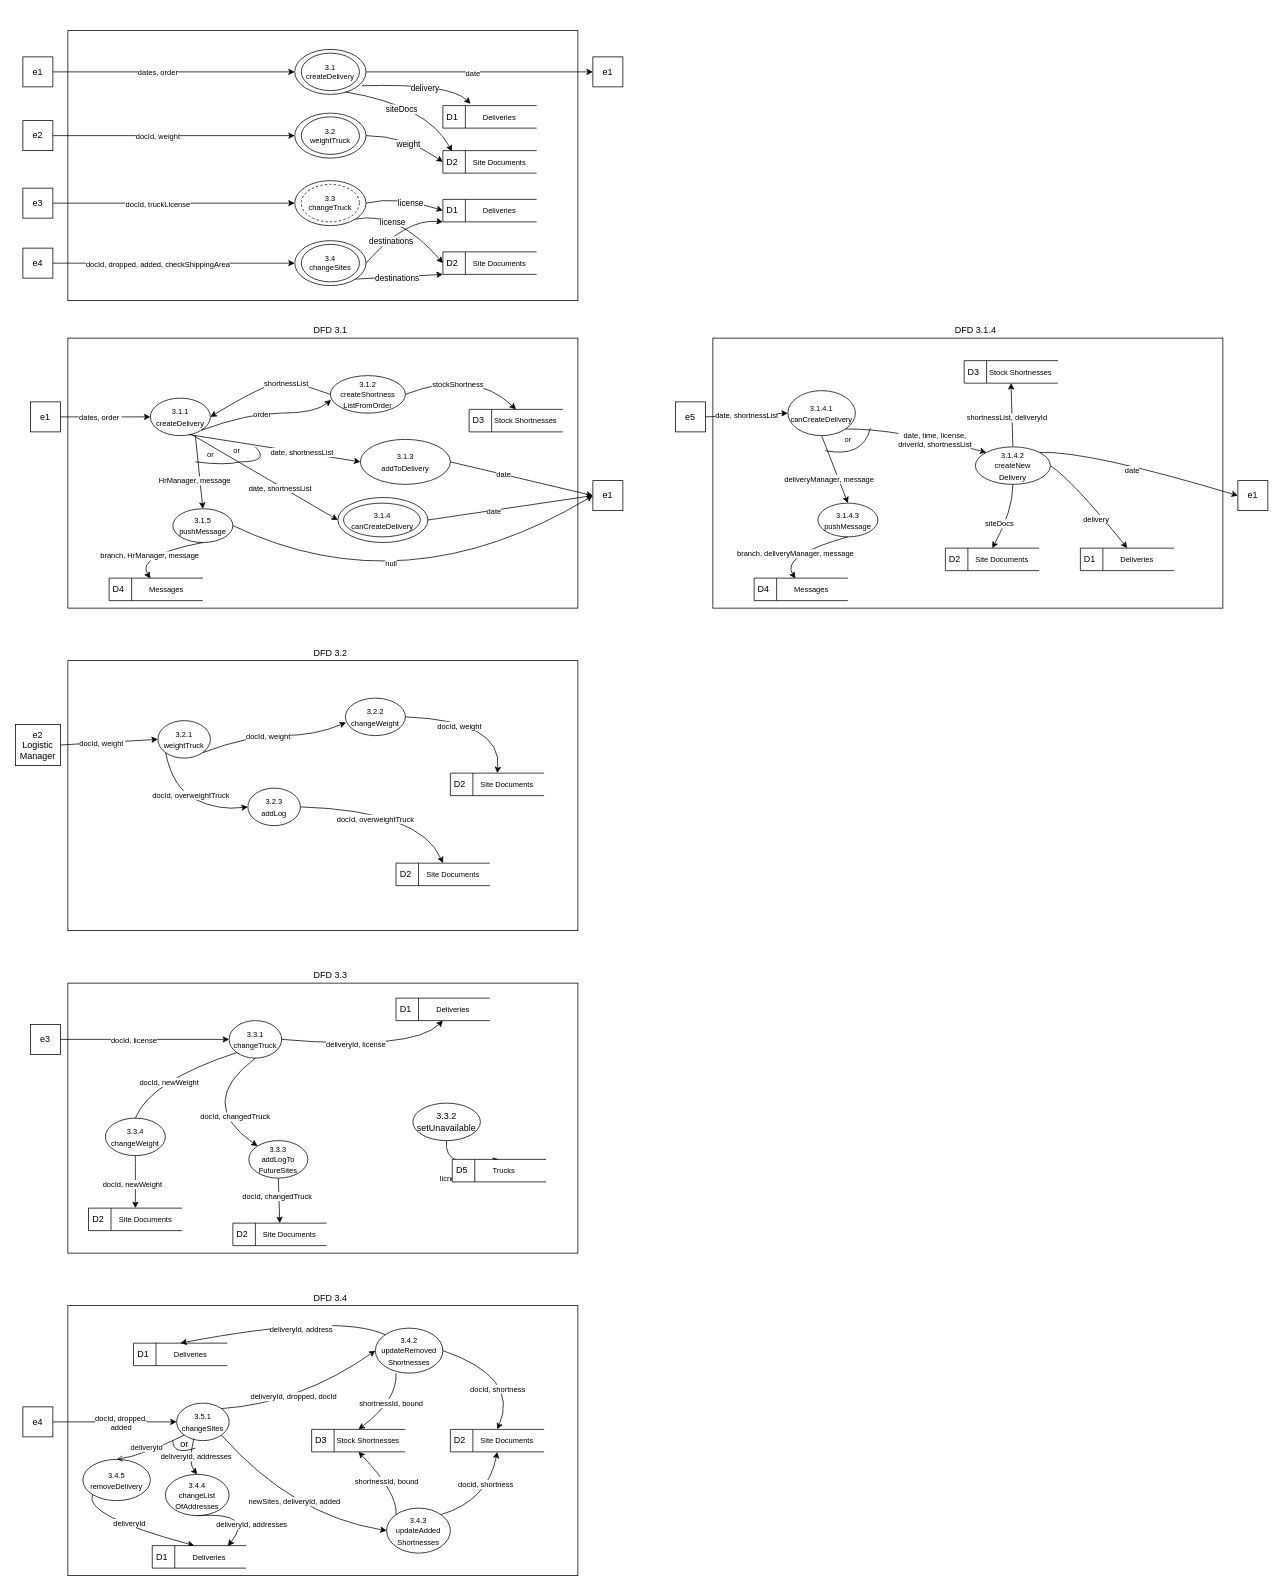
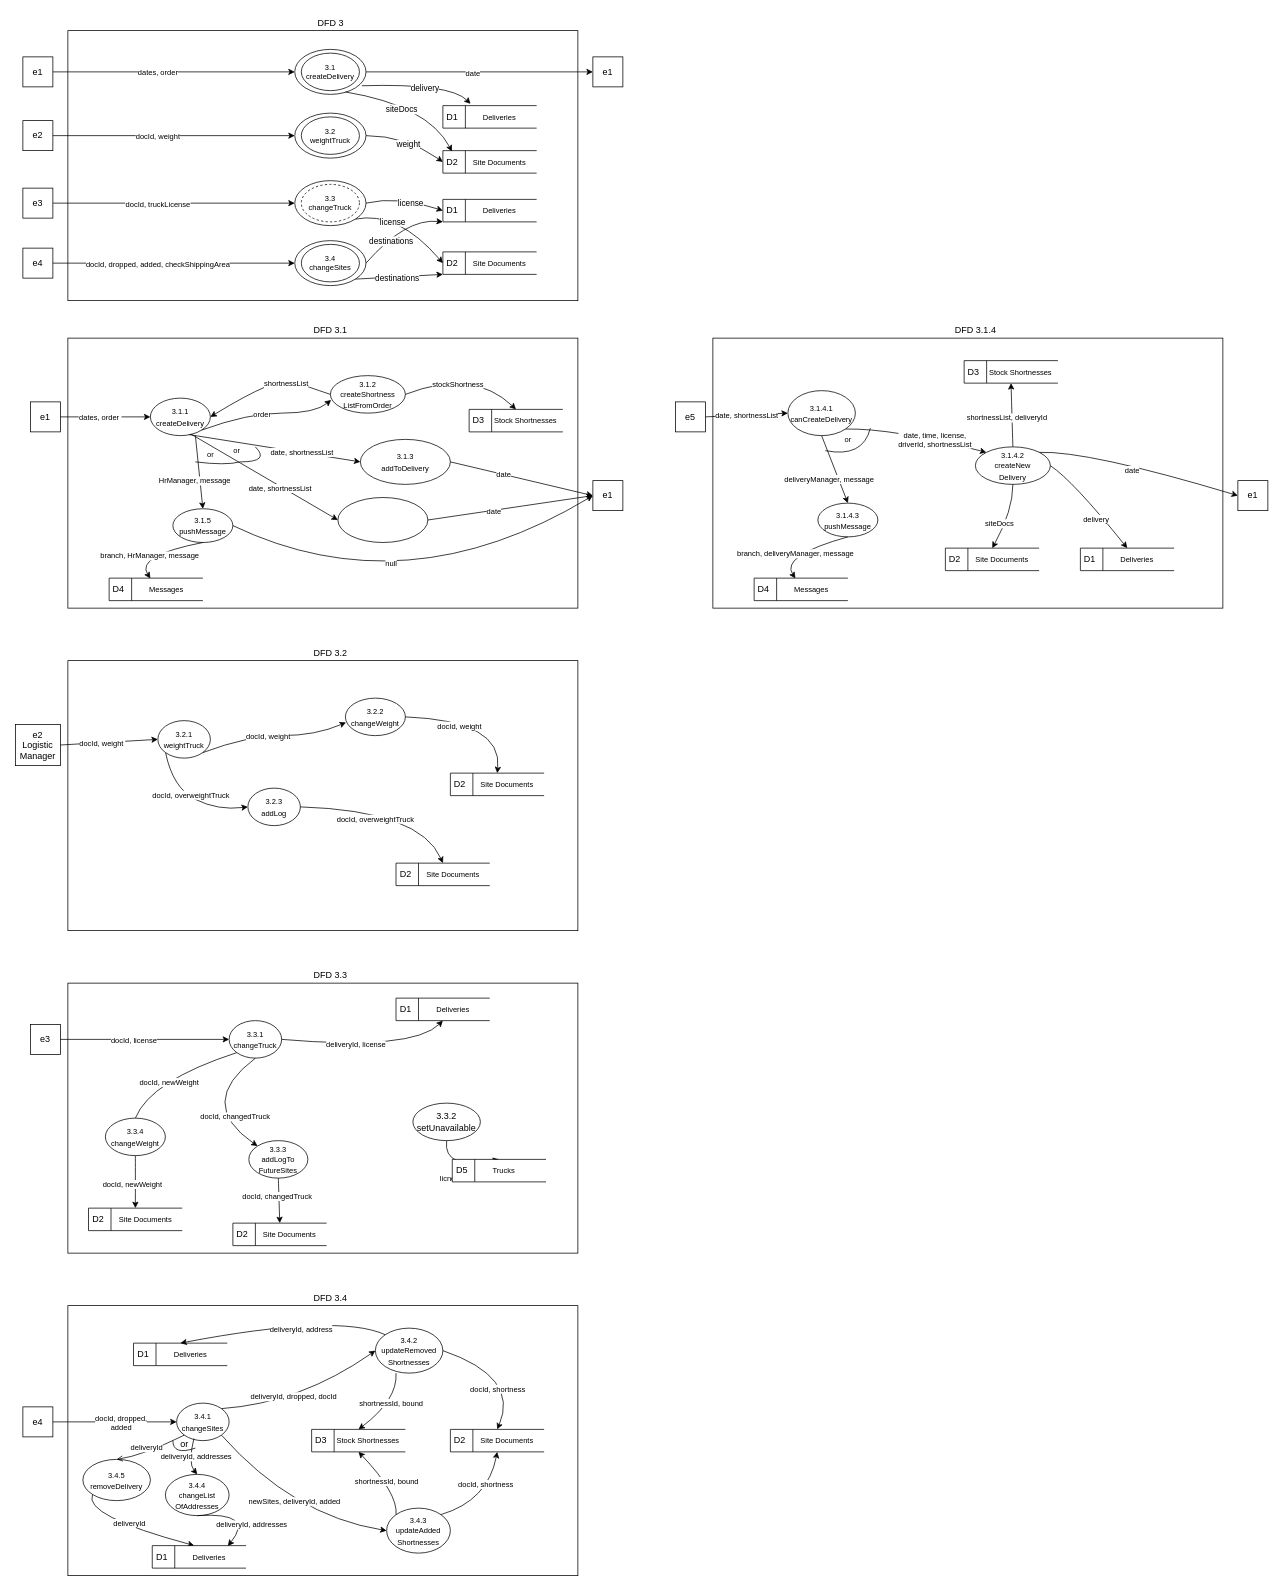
none -> (330, 23)
(382, 520) -> none
(203, 1422) -> (203, 1422)
